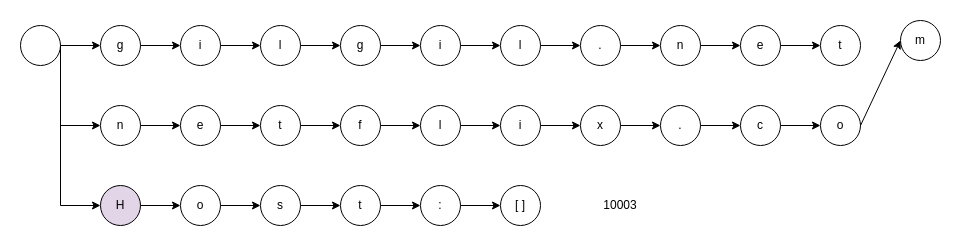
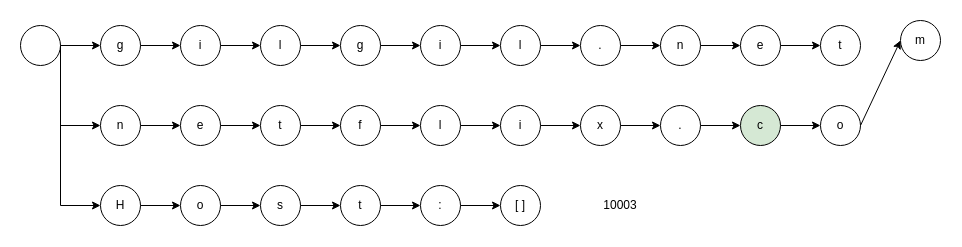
(761, 126) -> (761, 126)
(121, 206) -> (121, 206)
